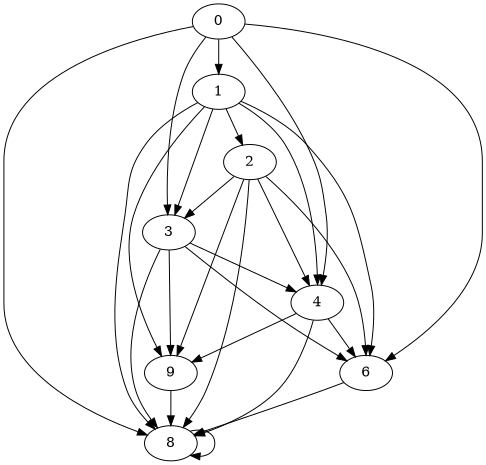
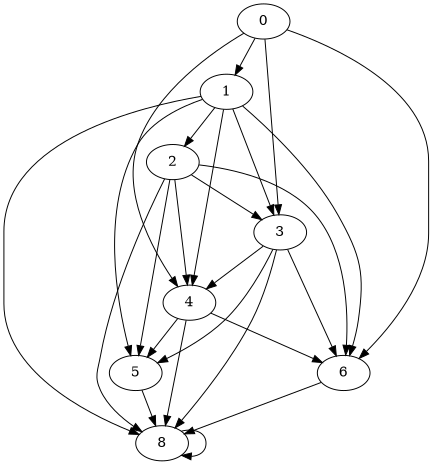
(4, 206) -> none
(171, 373) -> (136, 373)
